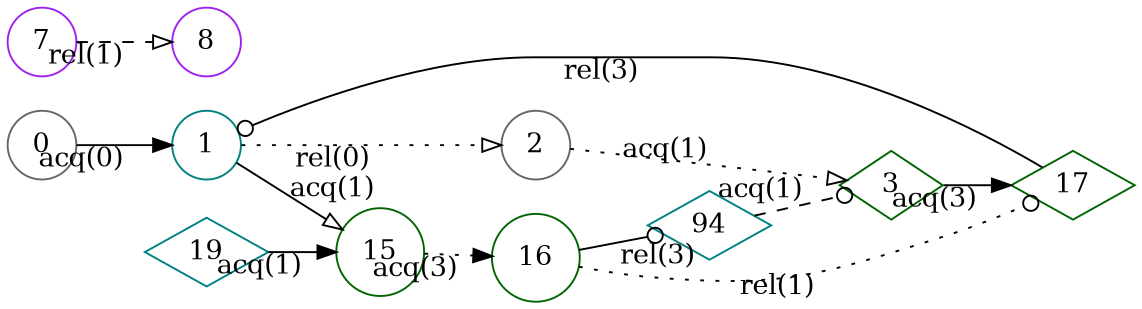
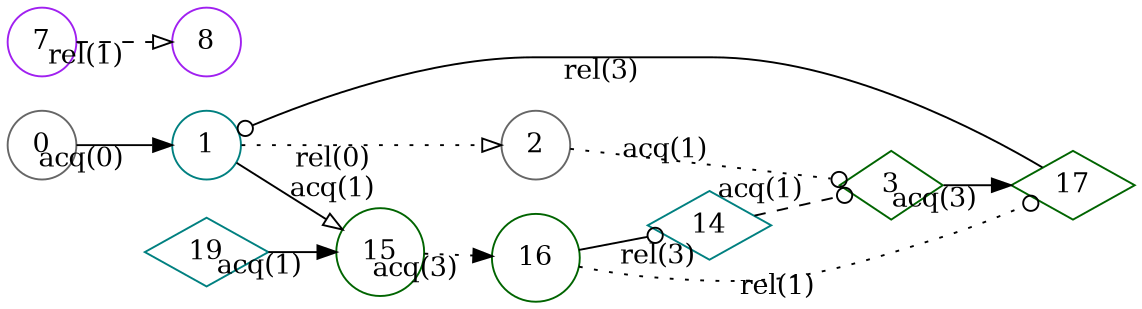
(699, 164) -> (700, 164)
(709, 225) -> (709, 225)
